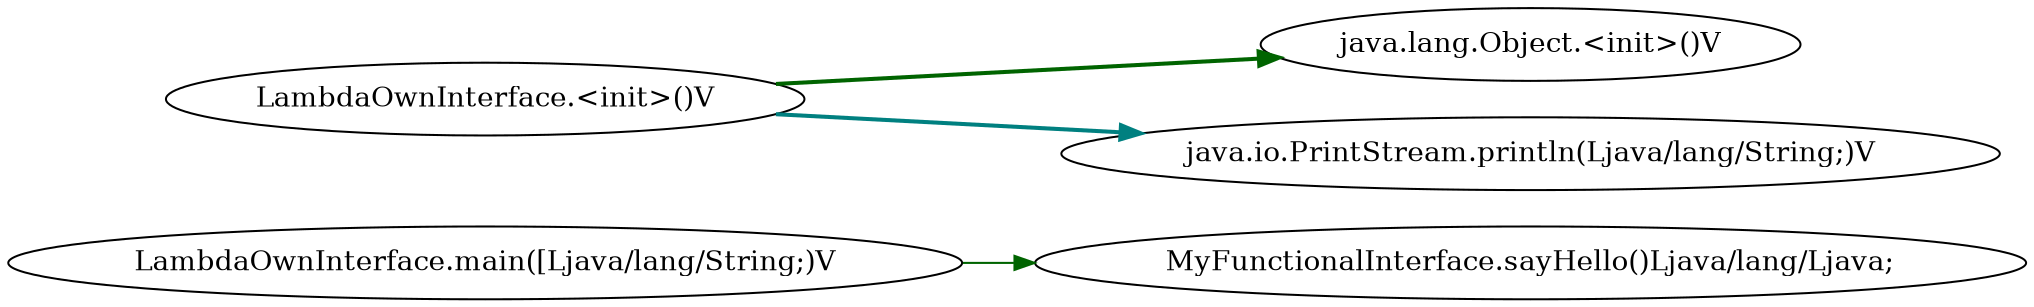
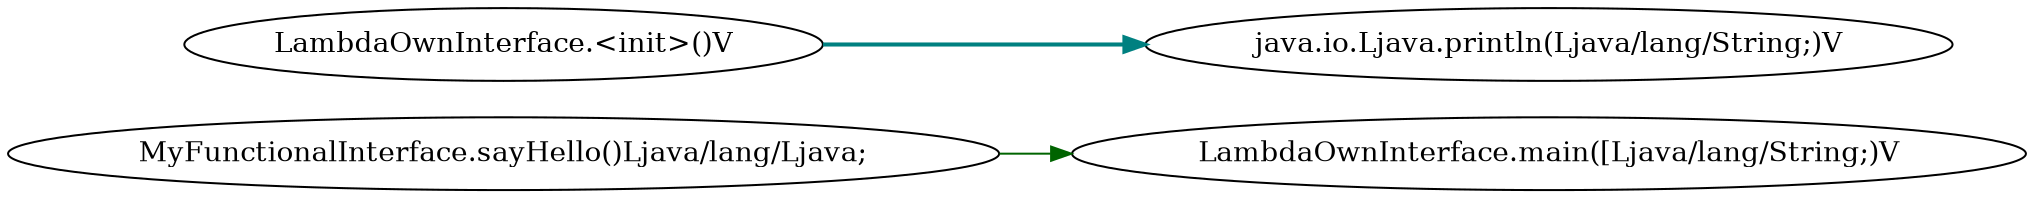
(1531, 44) -> none
(1531, 154) -> (1549, 44)
(988, 263) -> (1025, 154)
